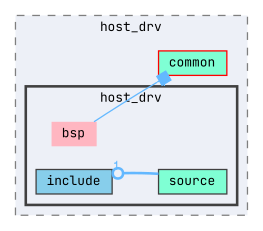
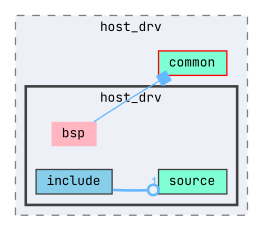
(141, 173) -> (130, 190)
